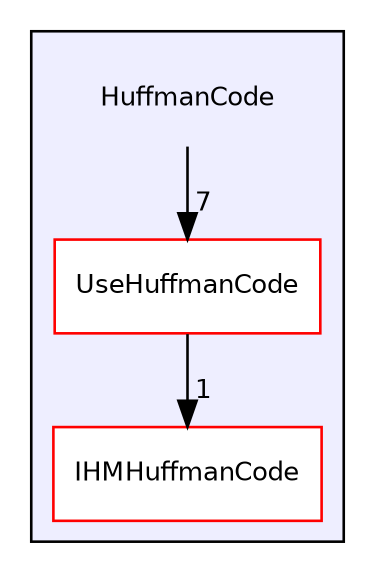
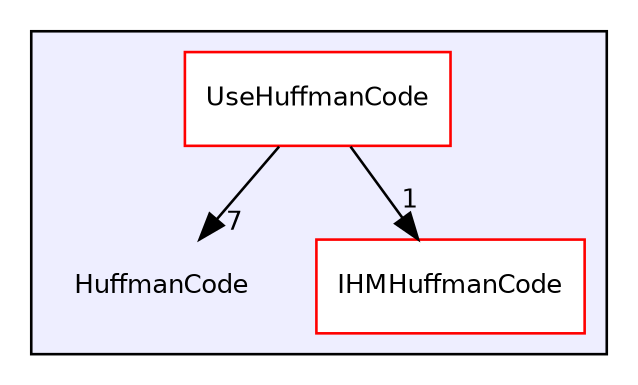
(188, 180) -> (248, 183)
